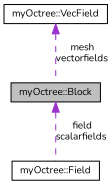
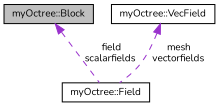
(56, 58) -> (142, 61)
